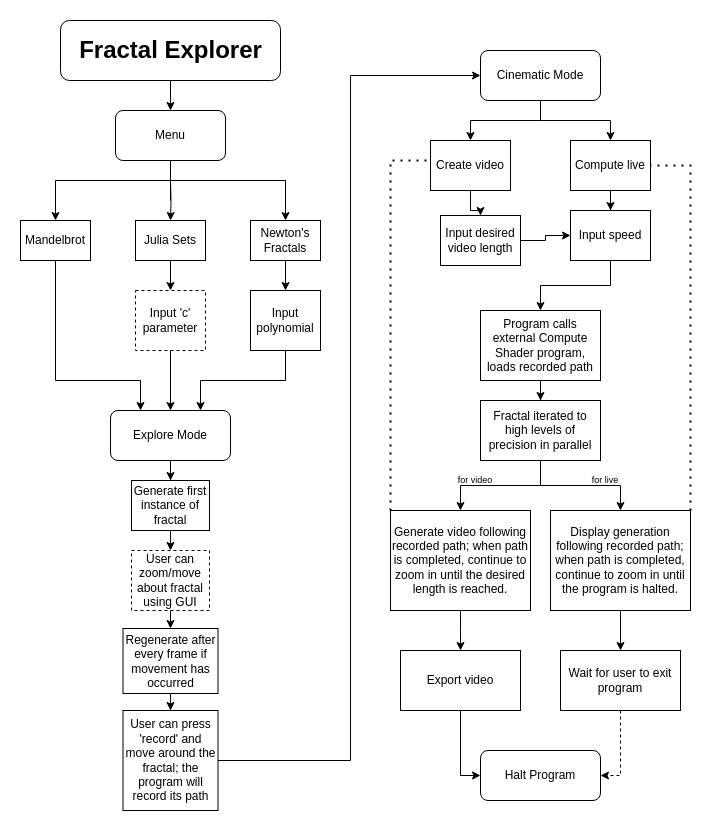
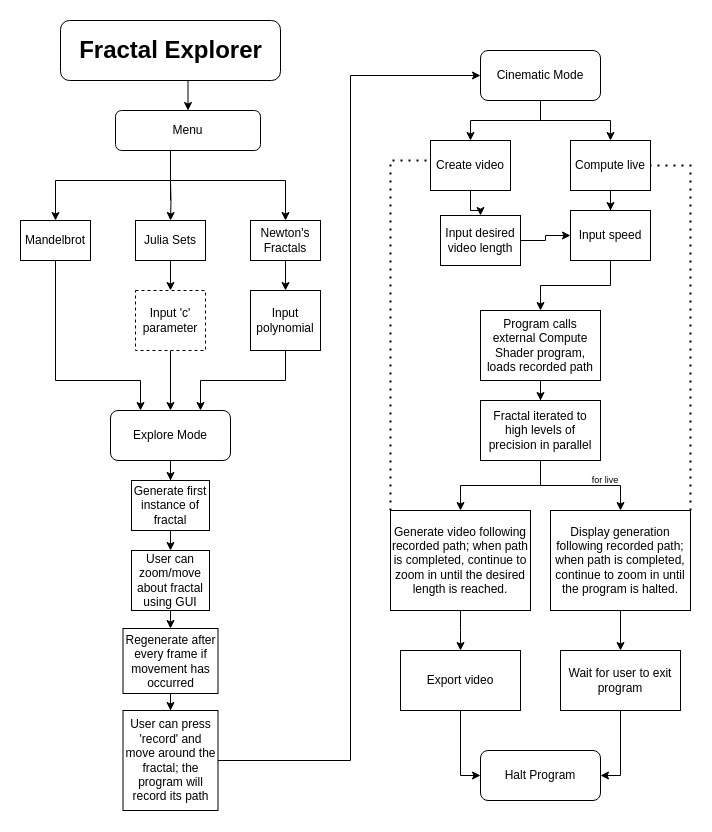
(171, 136) -> (188, 131)
(476, 481) -> none
(171, 581) -> (171, 581)
(621, 750) -> (621, 750)
